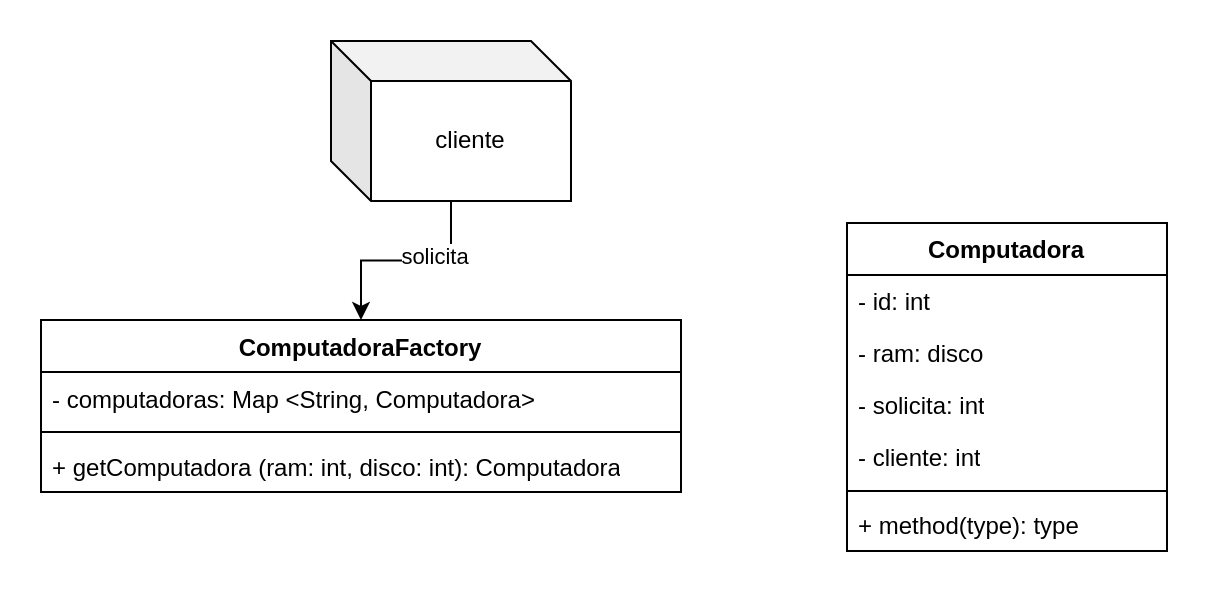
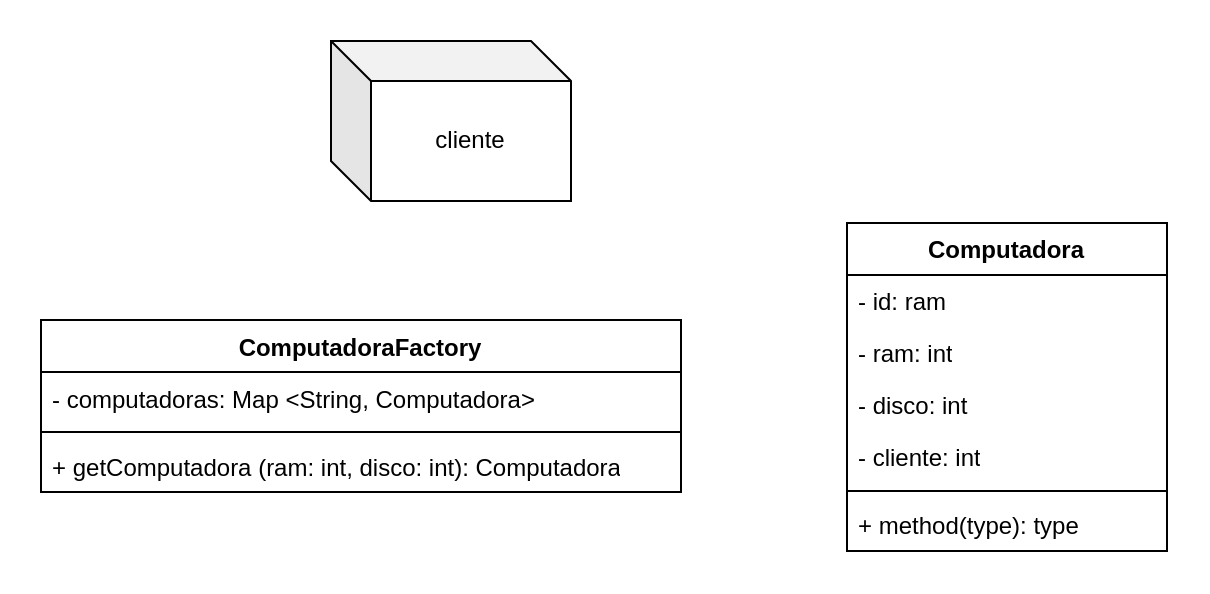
(413, 261) -> none
(904, 303) -> (907, 303)
(927, 355) -> (914, 355)
(938, 407) -> (924, 407)
